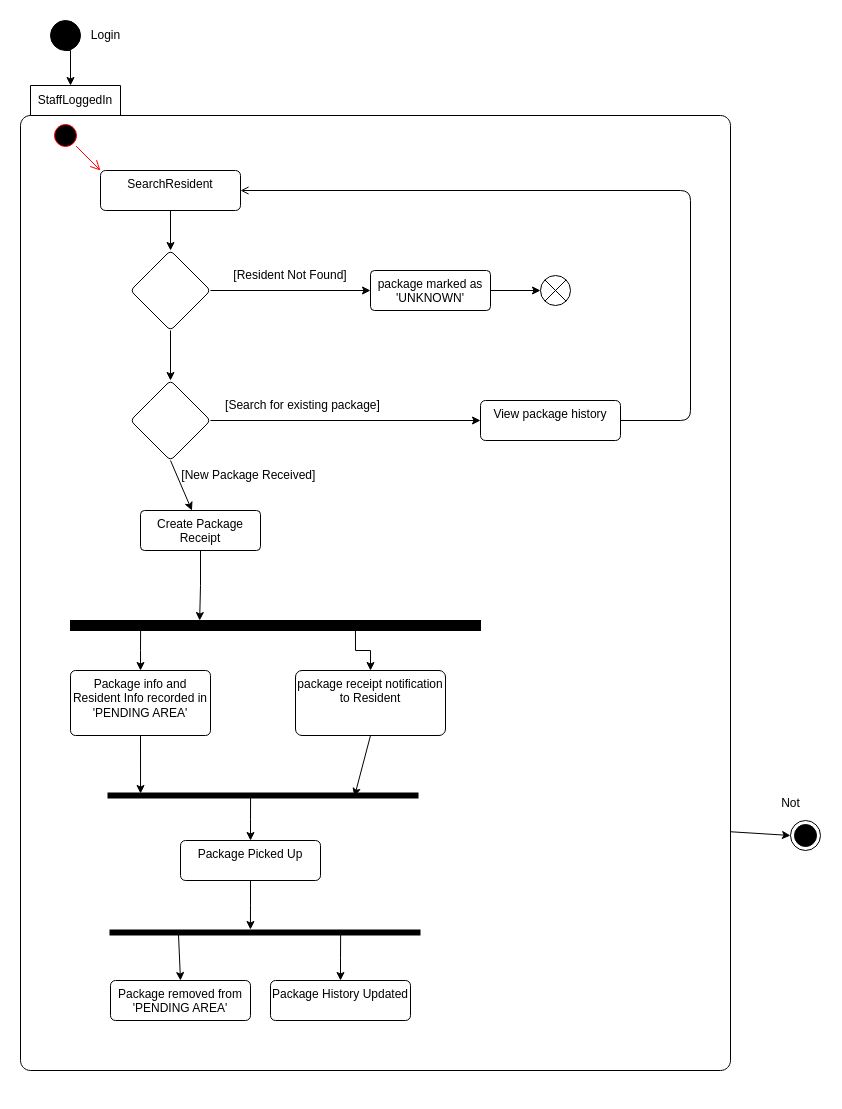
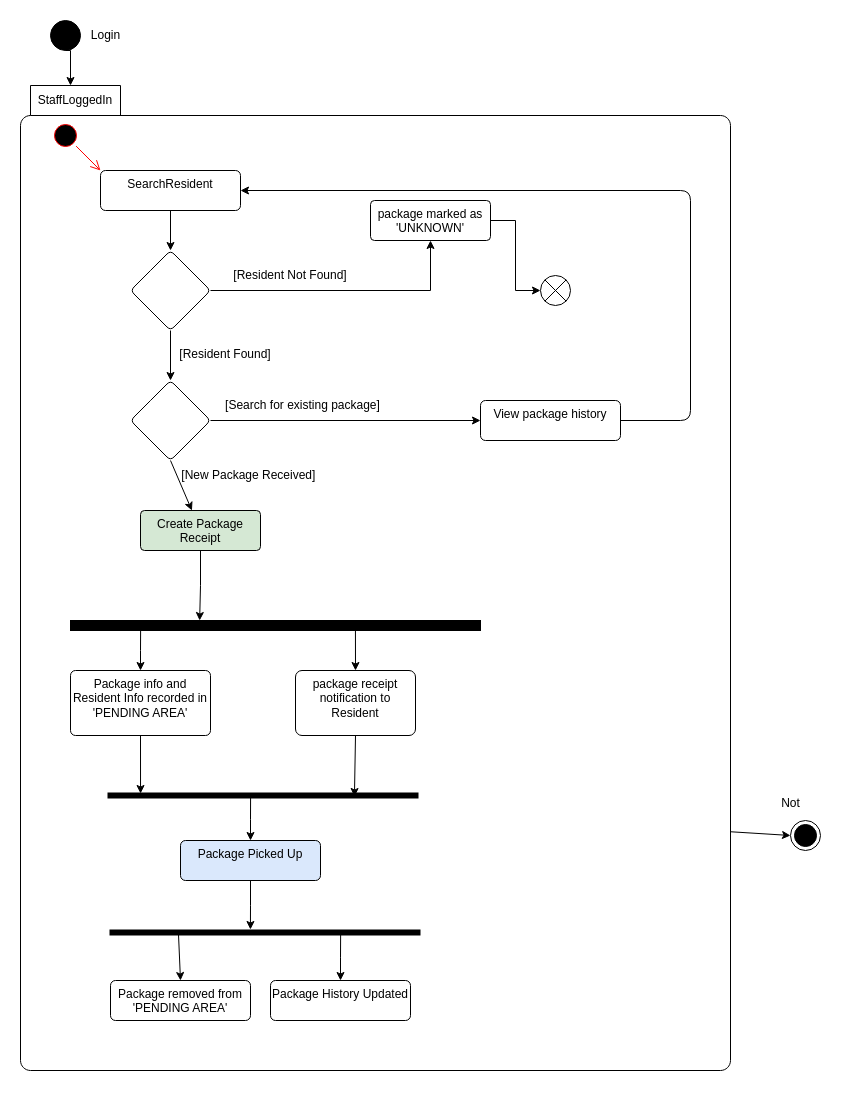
(246, 191) -> (248, 191)
(431, 291) -> (431, 221)
none -> (226, 355)
(201, 531) -> (201, 531)
(371, 703) -> (356, 703)
(251, 861) -> (251, 861)
